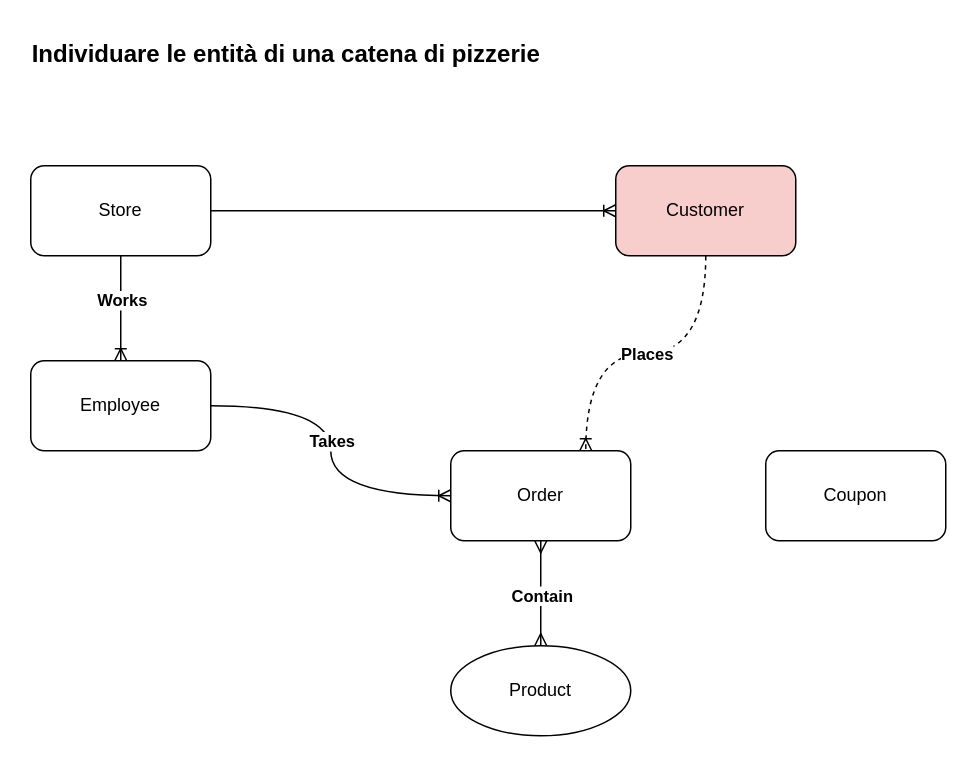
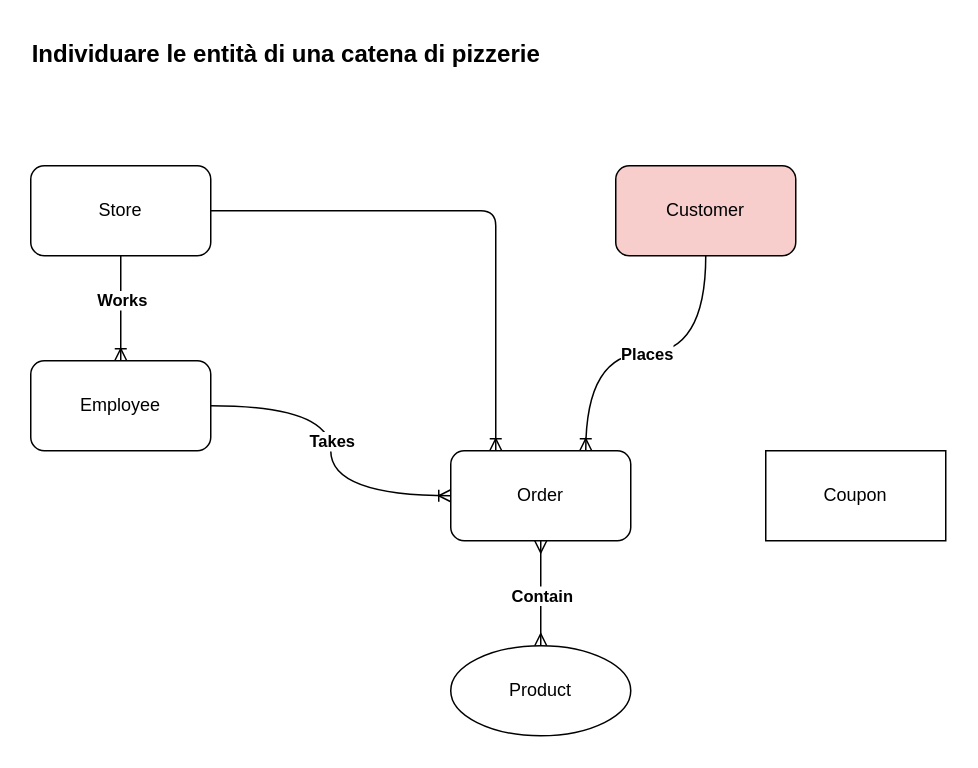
(550, 211) -> (496, 329)
(591, 400) -> (591, 400)
(856, 496) -> (856, 496)
